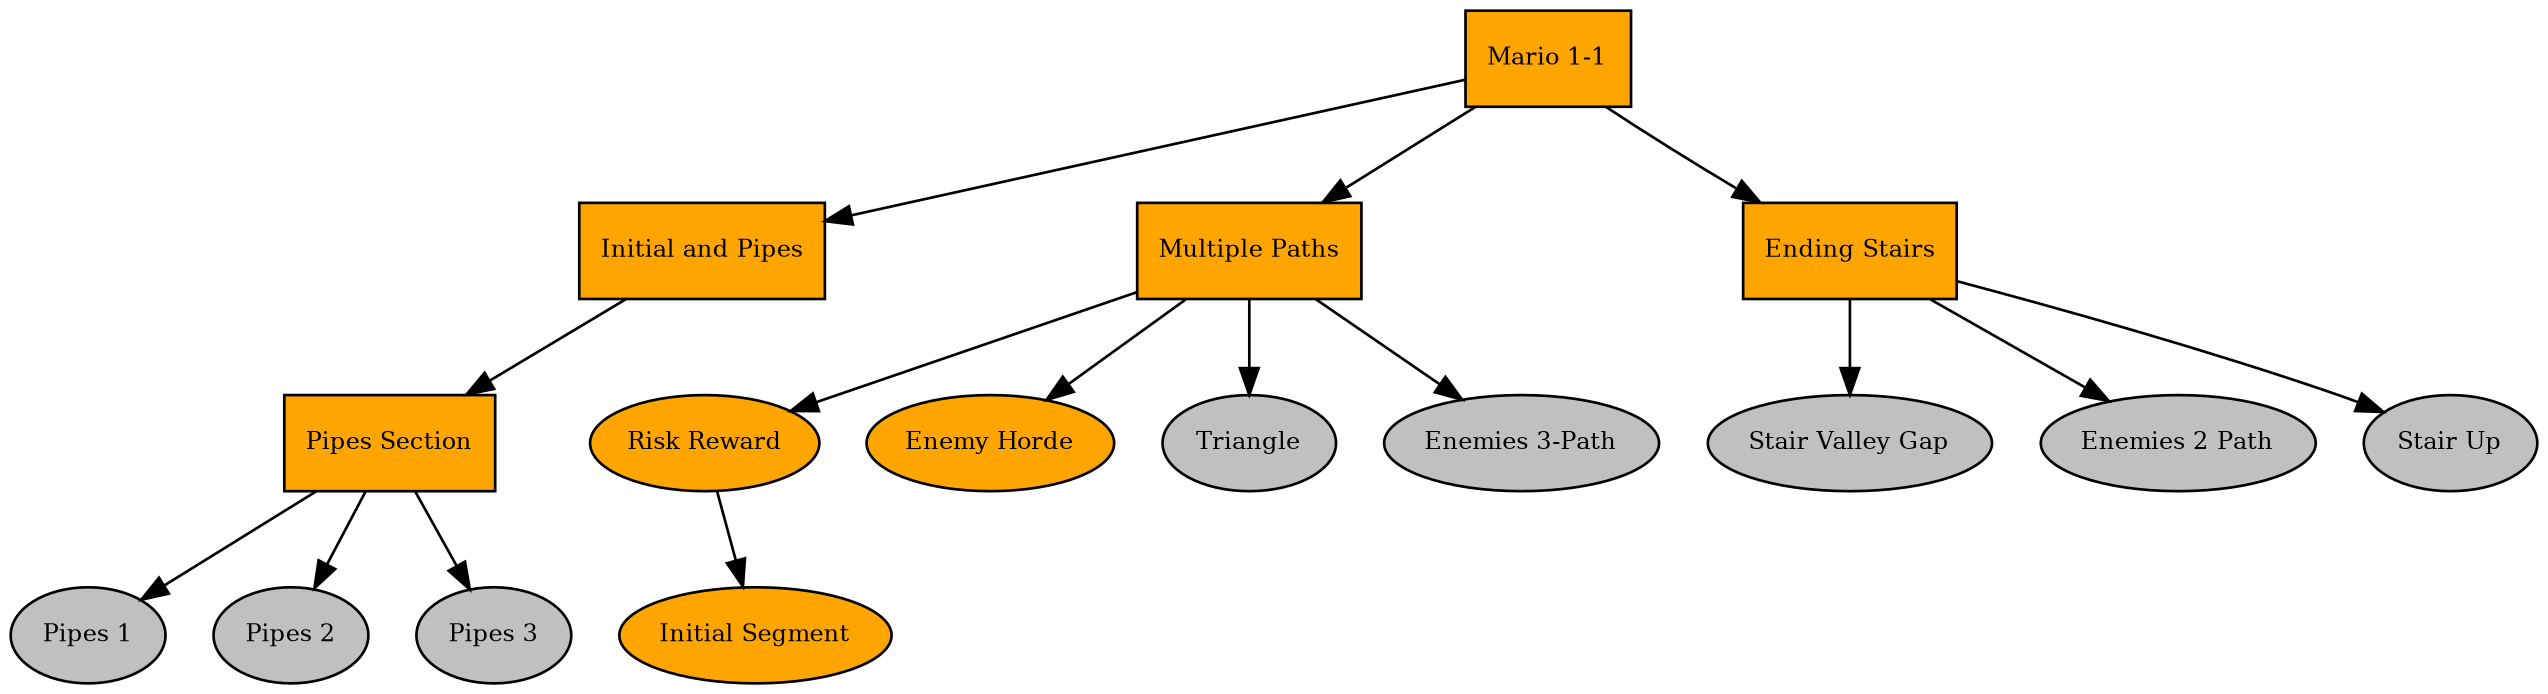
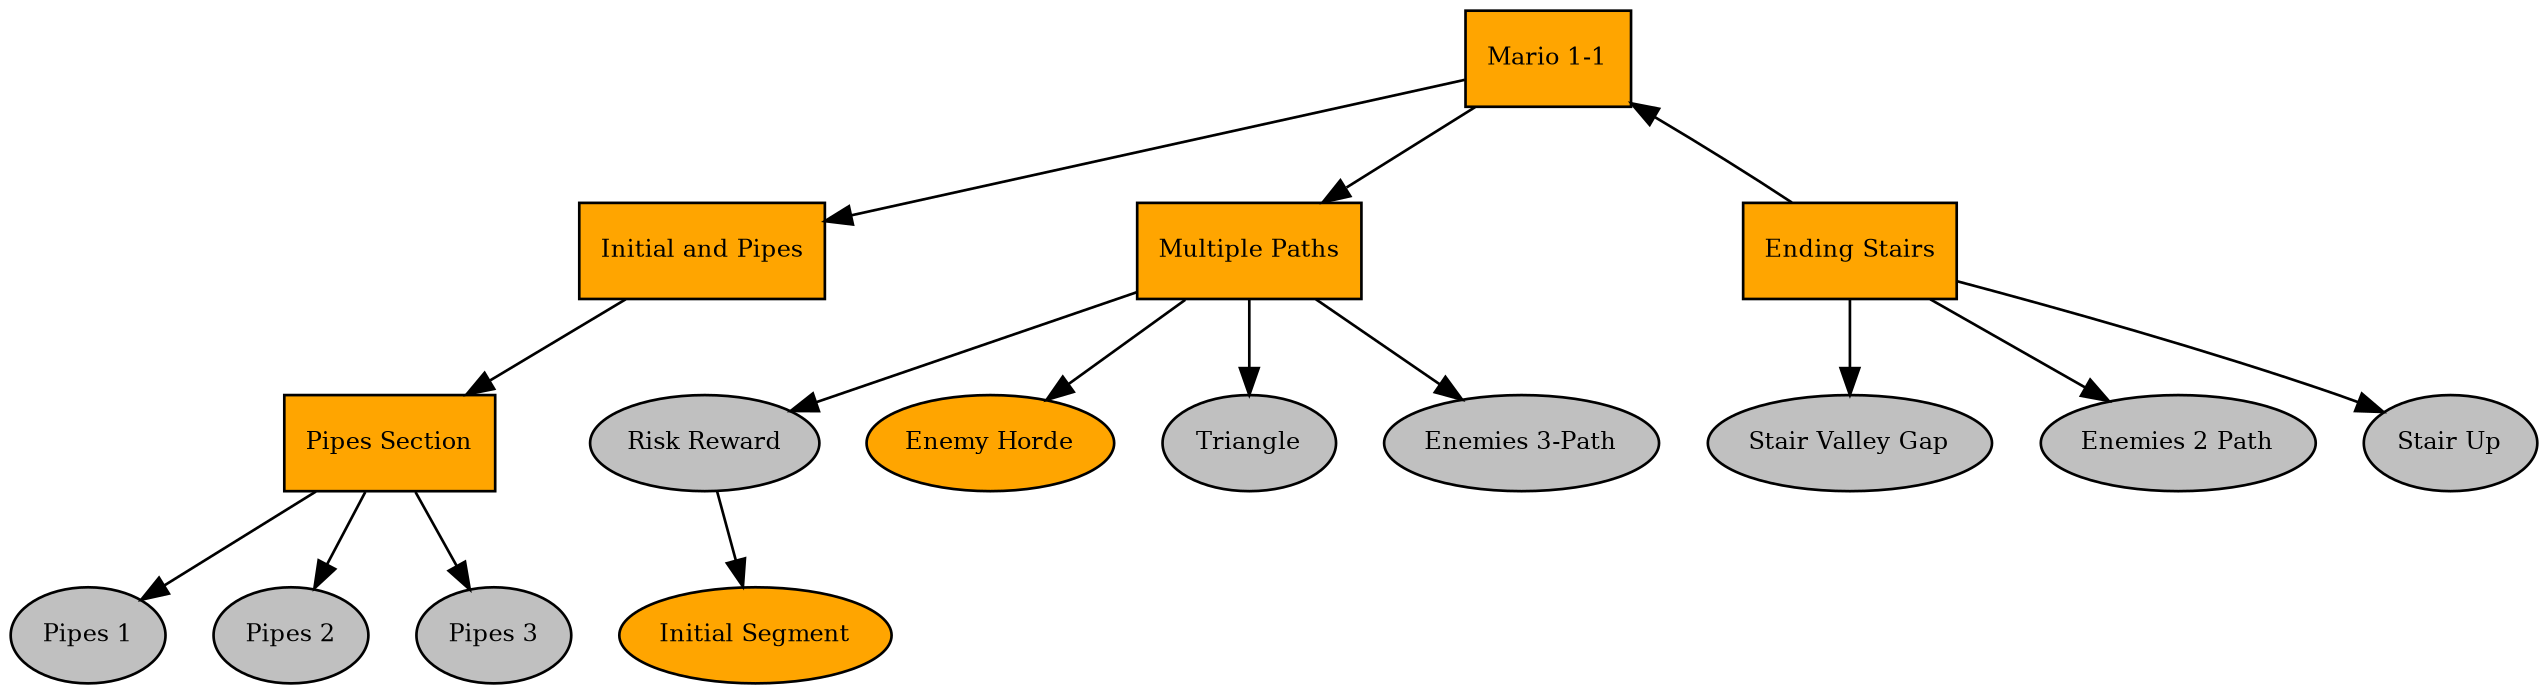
(1671, 148) -> (1724, 159)
(705, 443) -> (705, 443)
